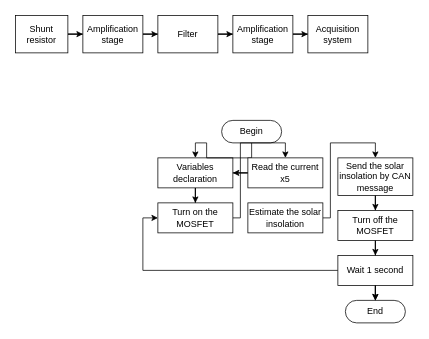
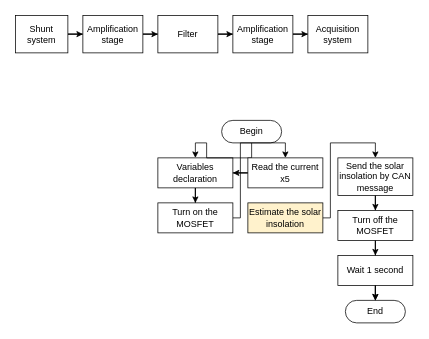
(42, 34) -> (42, 34)
(285, 218) -> (285, 218)
(240, 270) -> none
